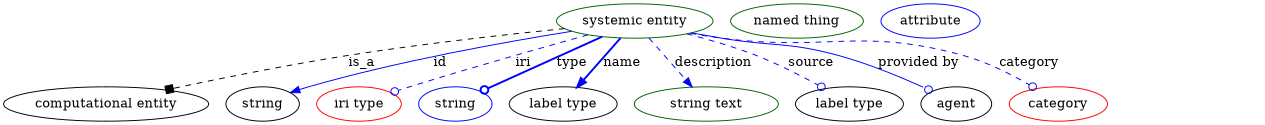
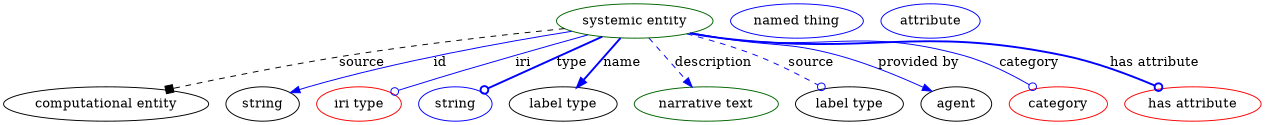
(797, 21) -> (797, 21)
(863, 41) -> (932, 48)
(810, 49) -> (816, 50)
(362, 62) -> (362, 62)
(493, 62) -> (493, 62)
(706, 104) -> (706, 104)
none -> (1193, 104)
